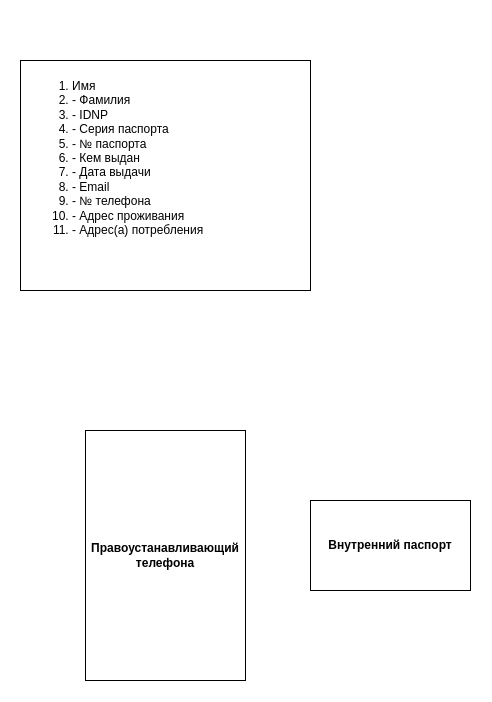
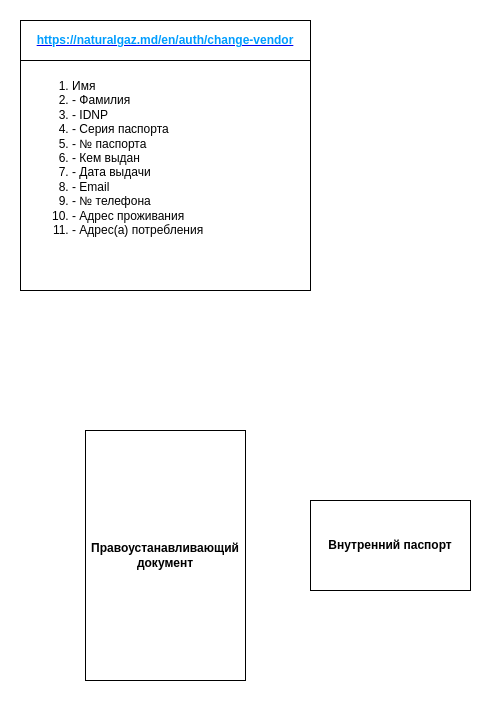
none -> (166, 41)
(166, 556) -> (166, 556)
